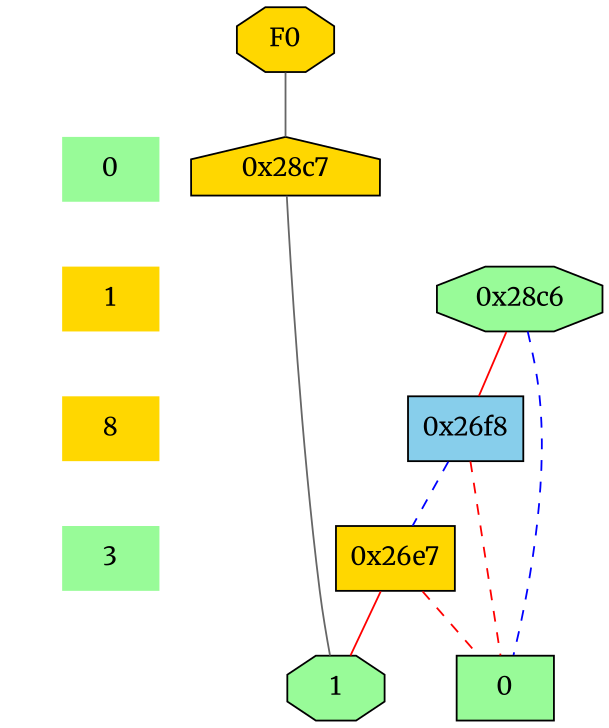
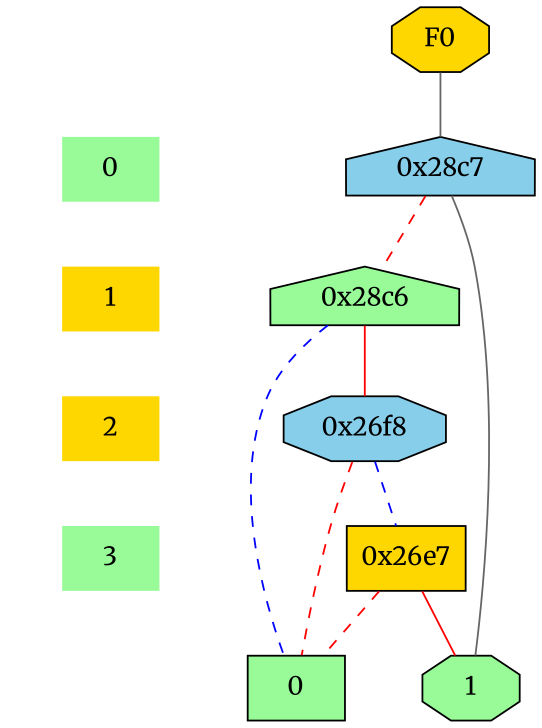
(286, 169) -> (440, 169)
none -> (403, 233)
(520, 299) -> (365, 299)
(111, 429) -> (111, 429)
(466, 429) -> (365, 429)
